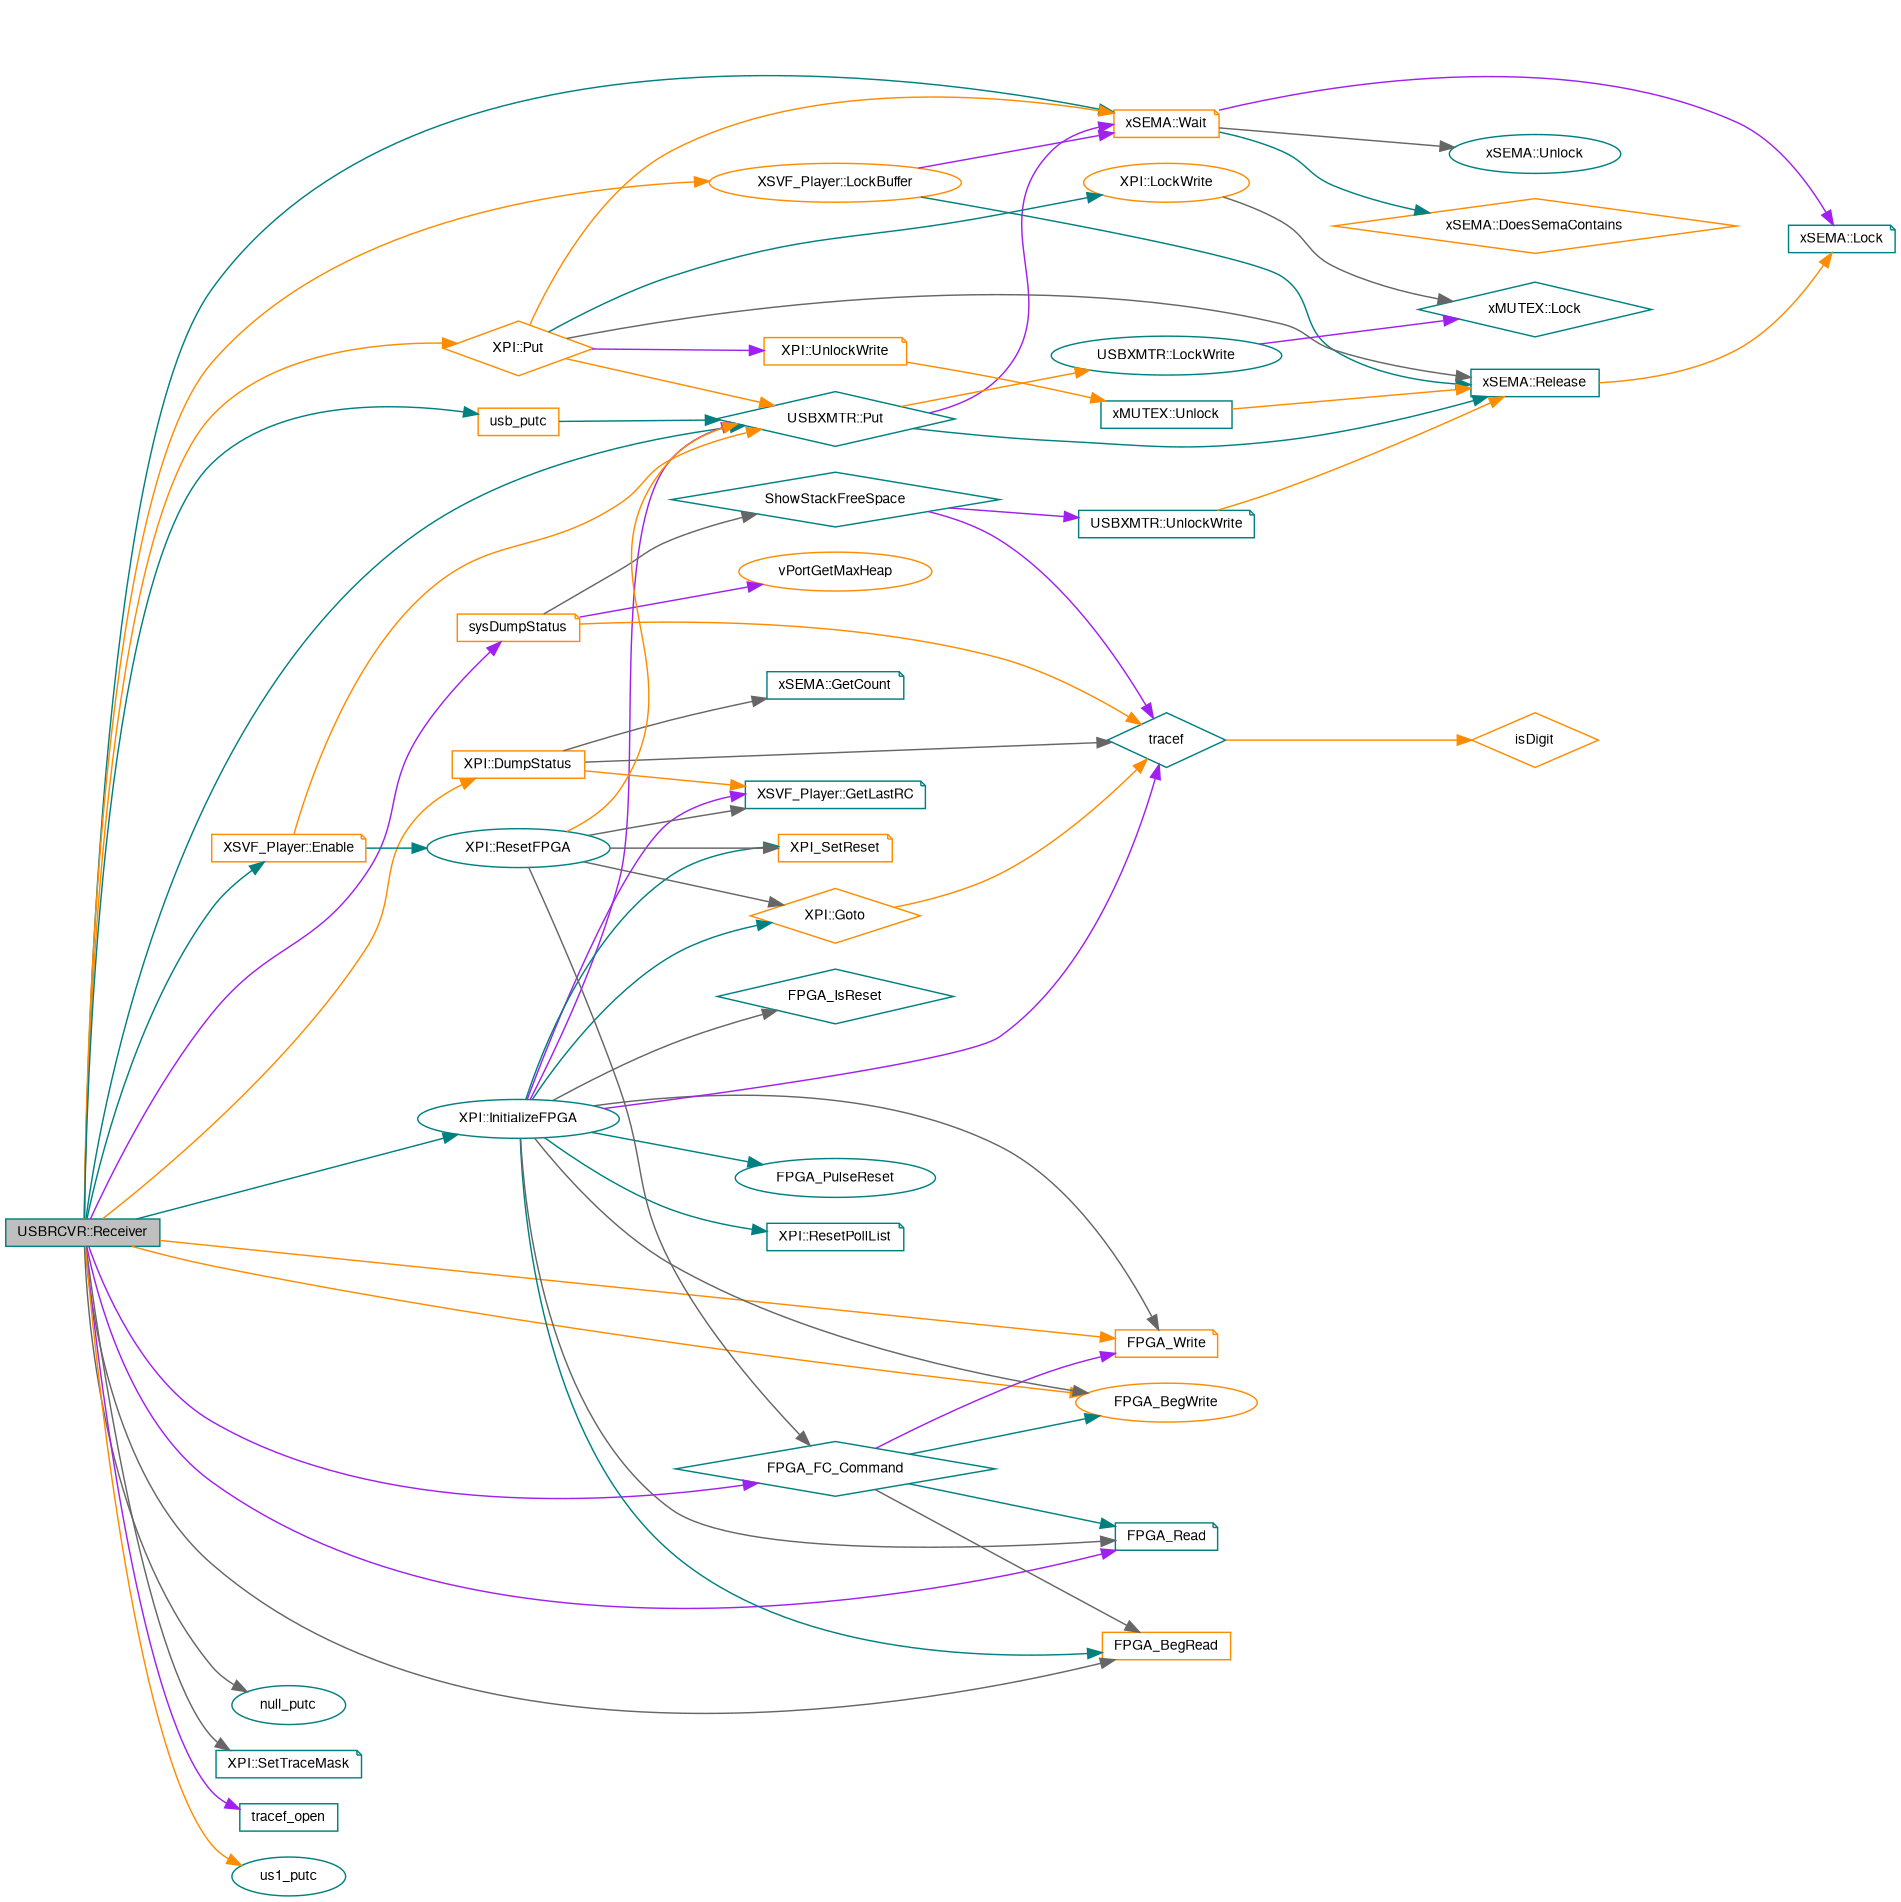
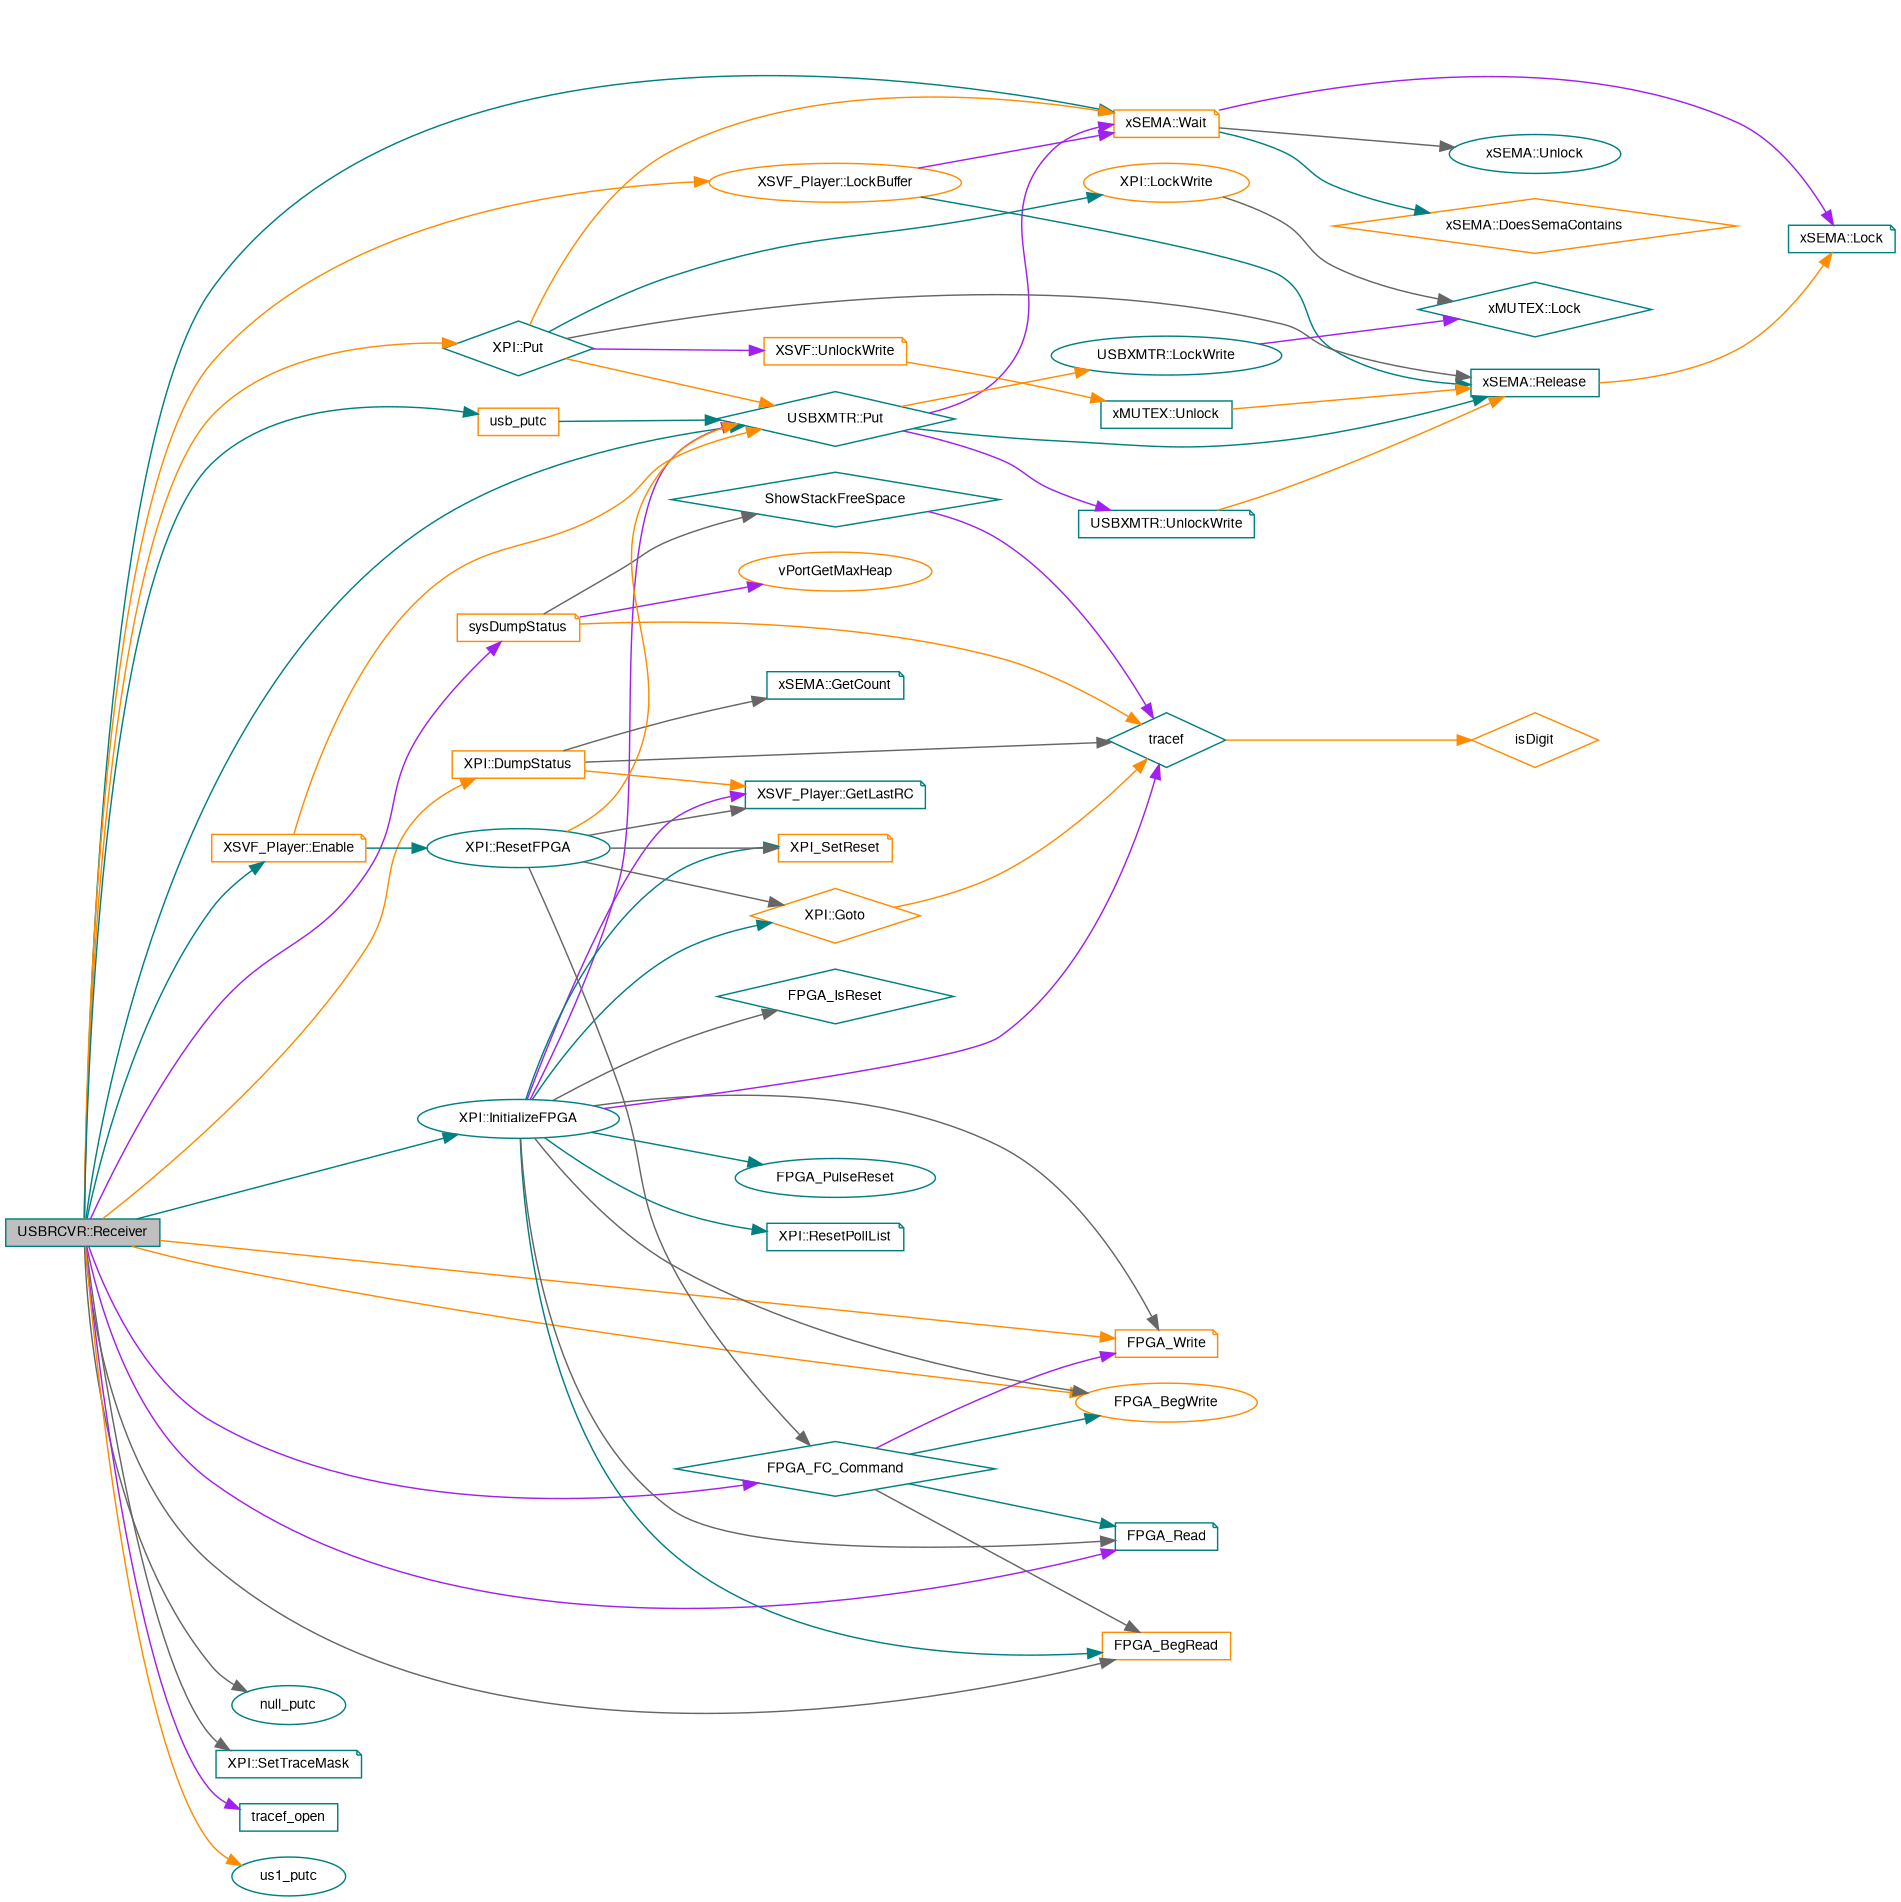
(518, 348) -> (518, 348)
(835, 351) -> (835, 351)
(1007, 512) -> (1003, 461)
